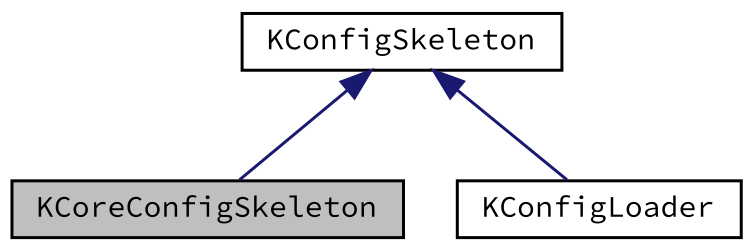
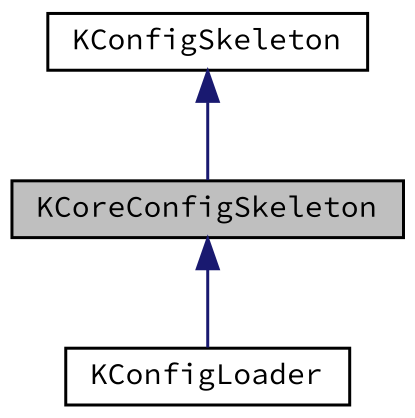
(512, 135) -> (208, 309)
